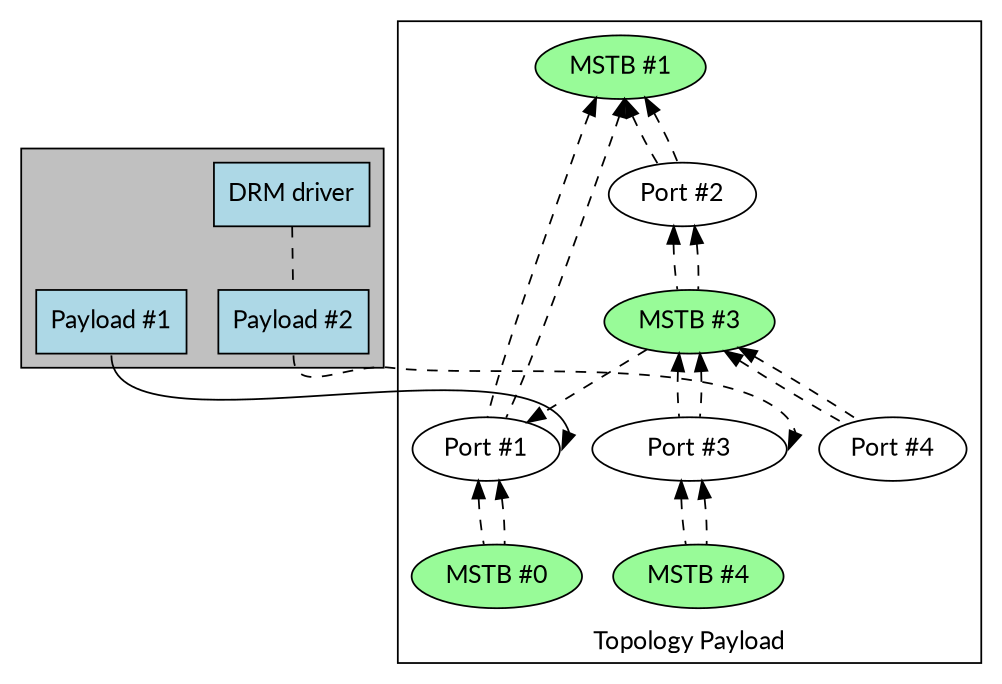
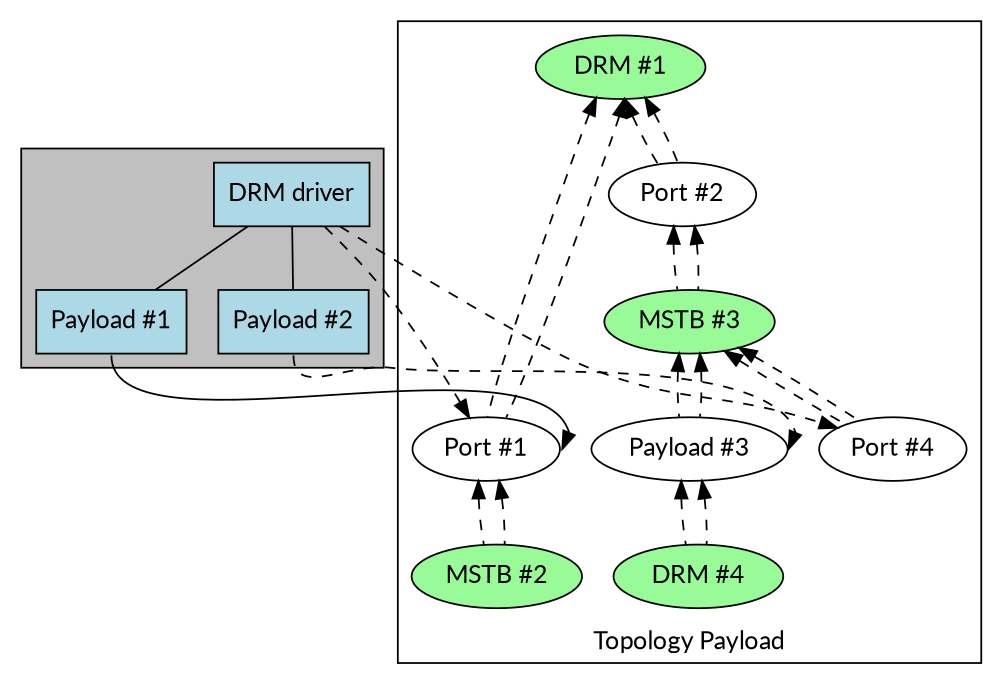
(621, 67) -> (621, 67)
none -> (202, 258)
(293, 258) -> (293, 258)
none -> (567, 358)
(590, 384) -> (409, 323)
(690, 449) -> (690, 449)
(497, 576) -> (497, 576)
(698, 576) -> (698, 576)
